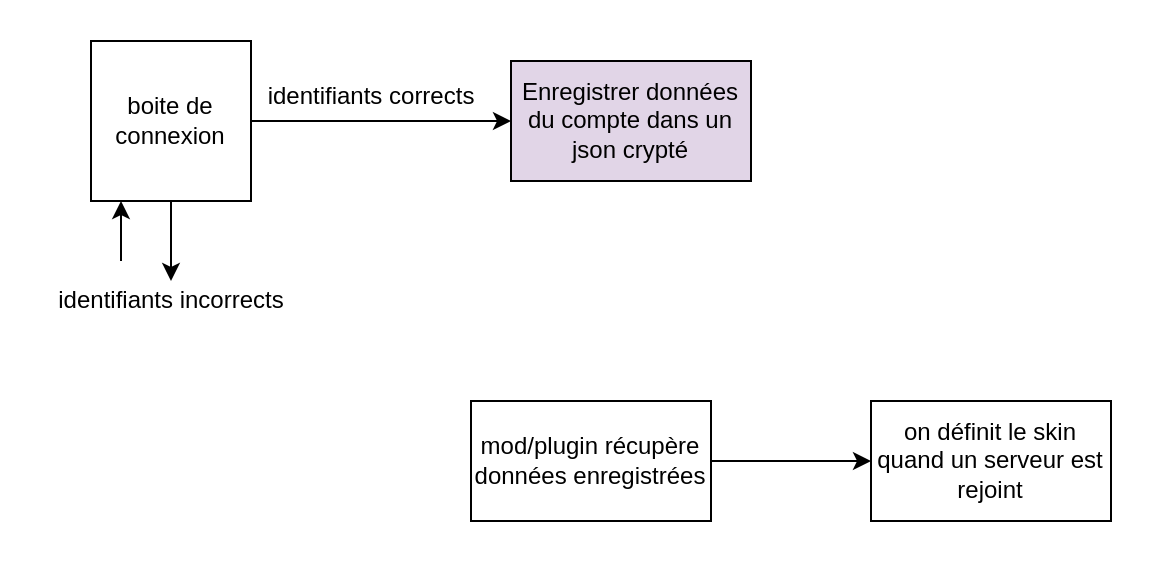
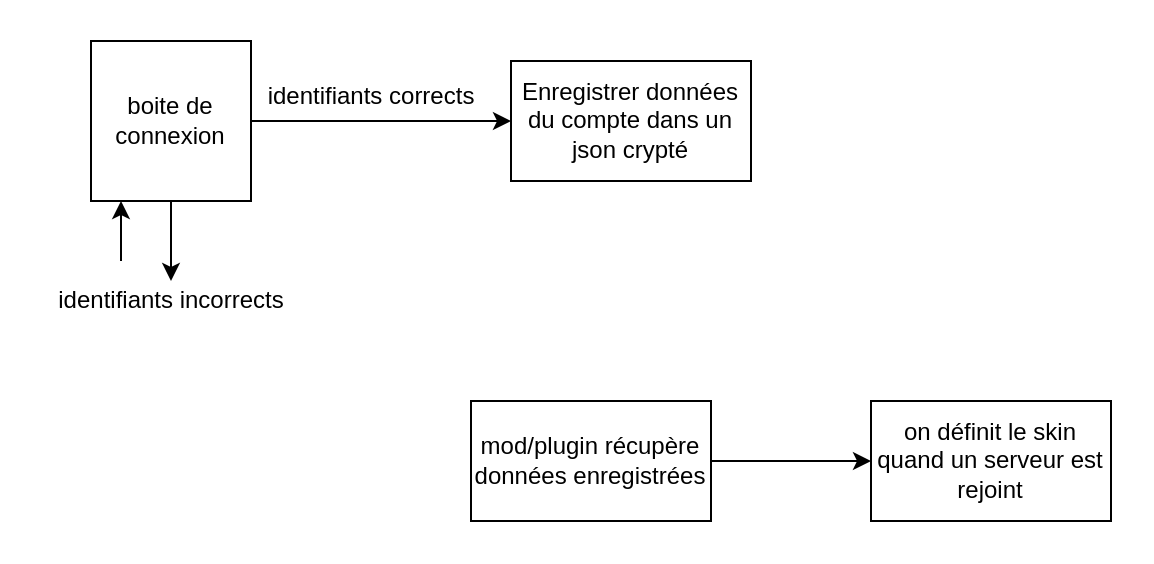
(631, 121) -> (631, 121)
